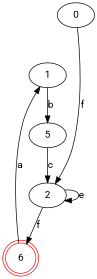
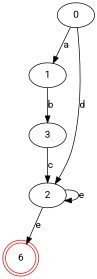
(82, 105) -> (82, 105)
(48, 135) -> (48, 135)
(16, 166) -> (63, 42)
(38, 225) -> (38, 225)
